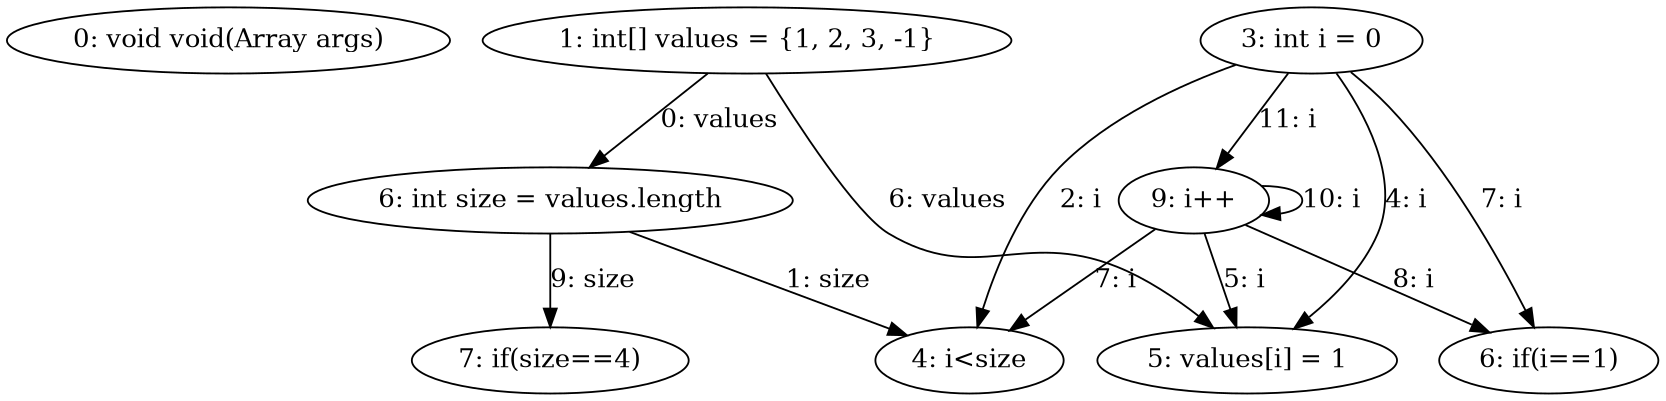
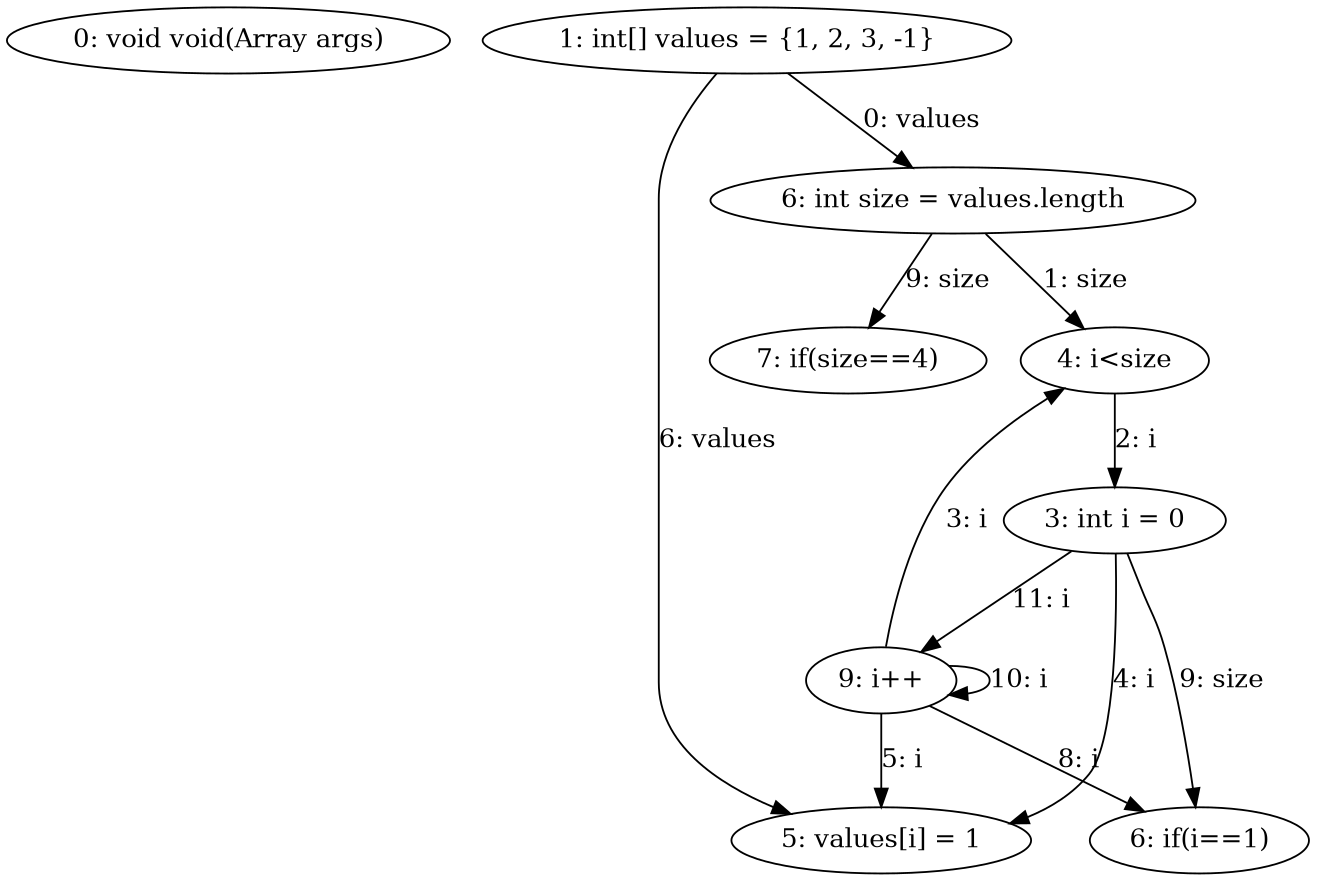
(1075, 153) -> (1115, 431)
(1502, 200) -> (1221, 680)
(1116, 280) -> (967, 520)
